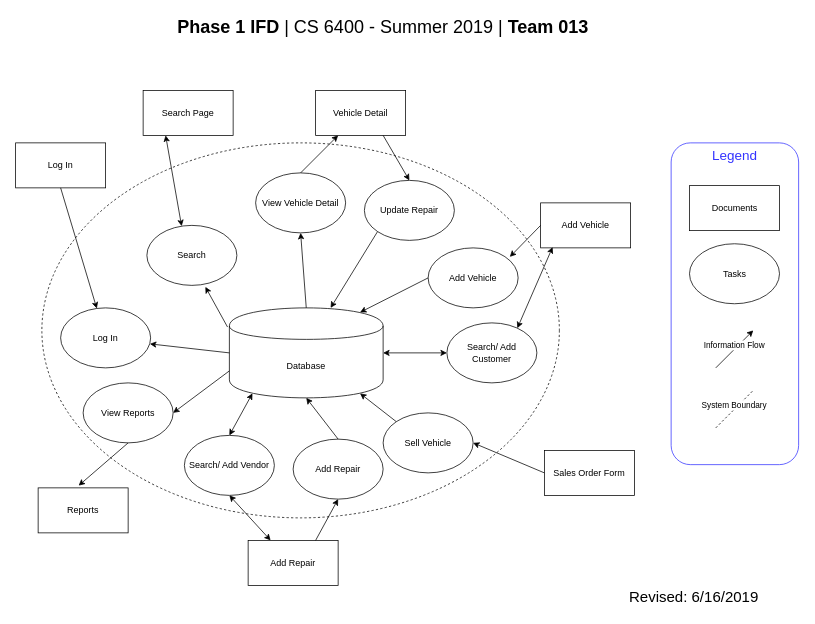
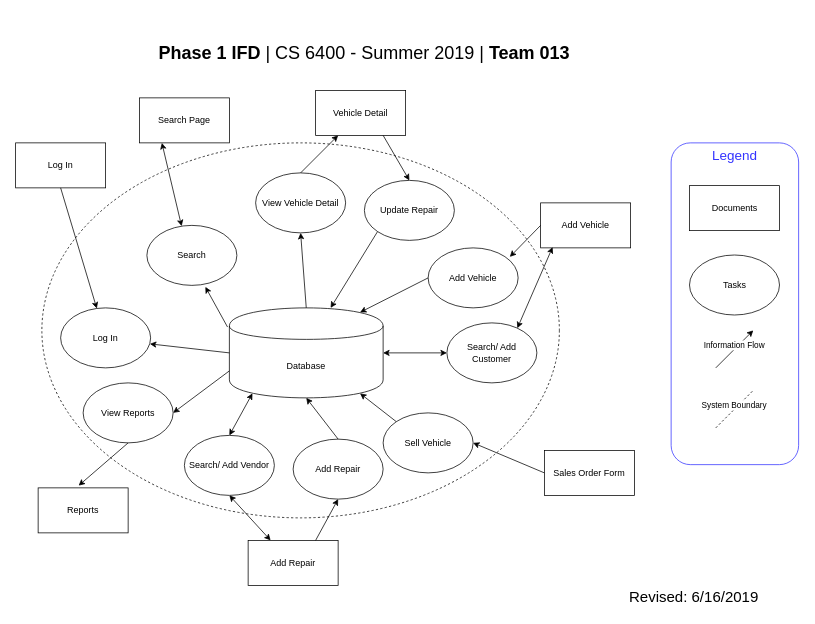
(383, 34) -> (364, 60)
(188, 113) -> (184, 120)
(734, 274) -> (734, 285)
